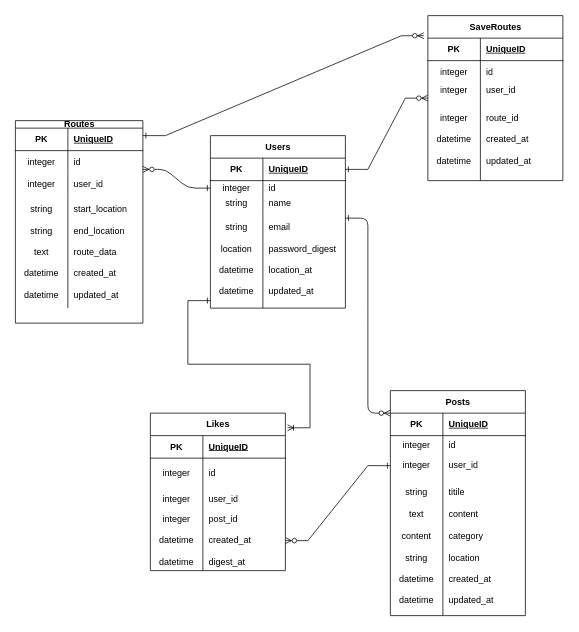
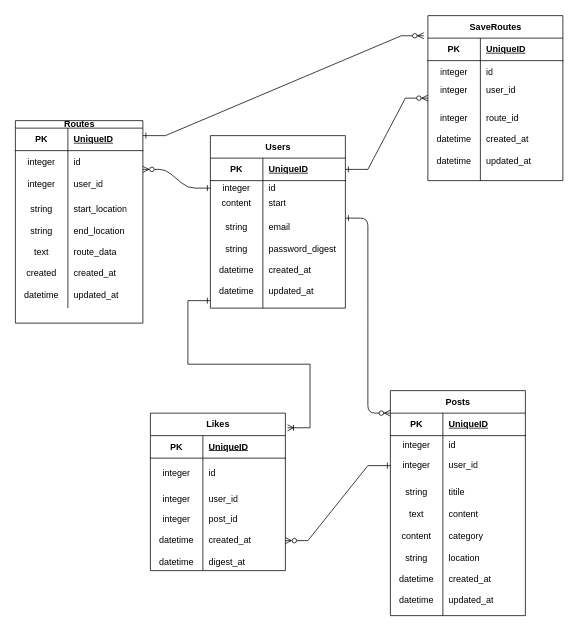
(237, 203) -> (237, 203)
(279, 203) -> (281, 203)
(42, 252) -> (42, 252)
(237, 259) -> (237, 259)
(306, 259) -> (306, 259)
